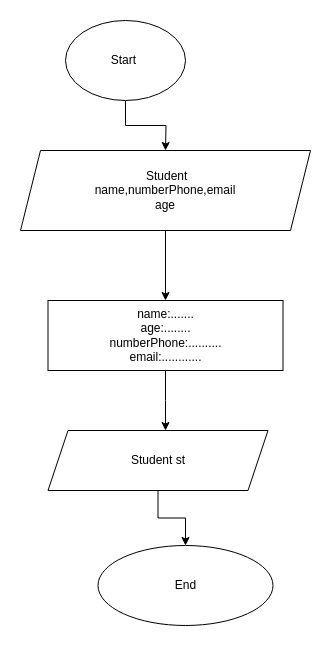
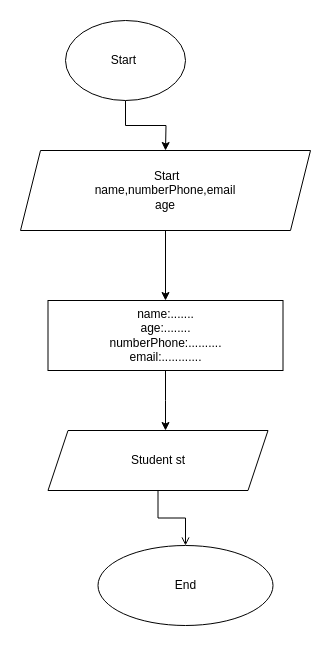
(166, 191) -> (166, 191)
(186, 537) -> (186, 538)
